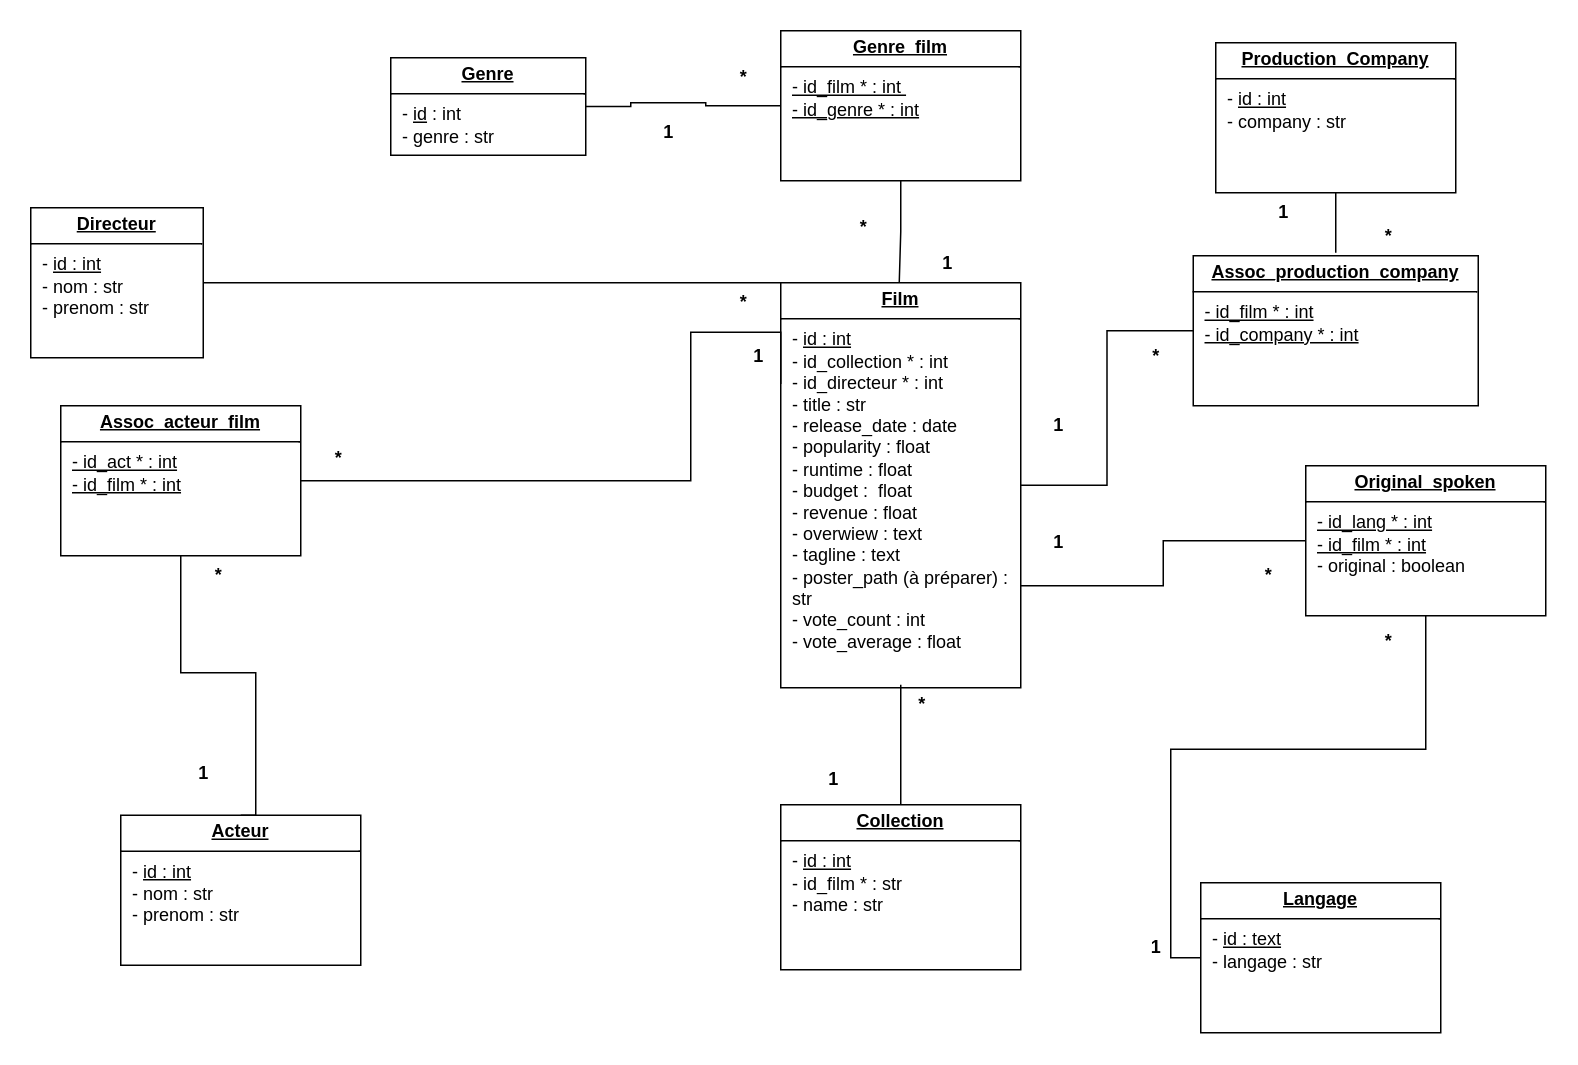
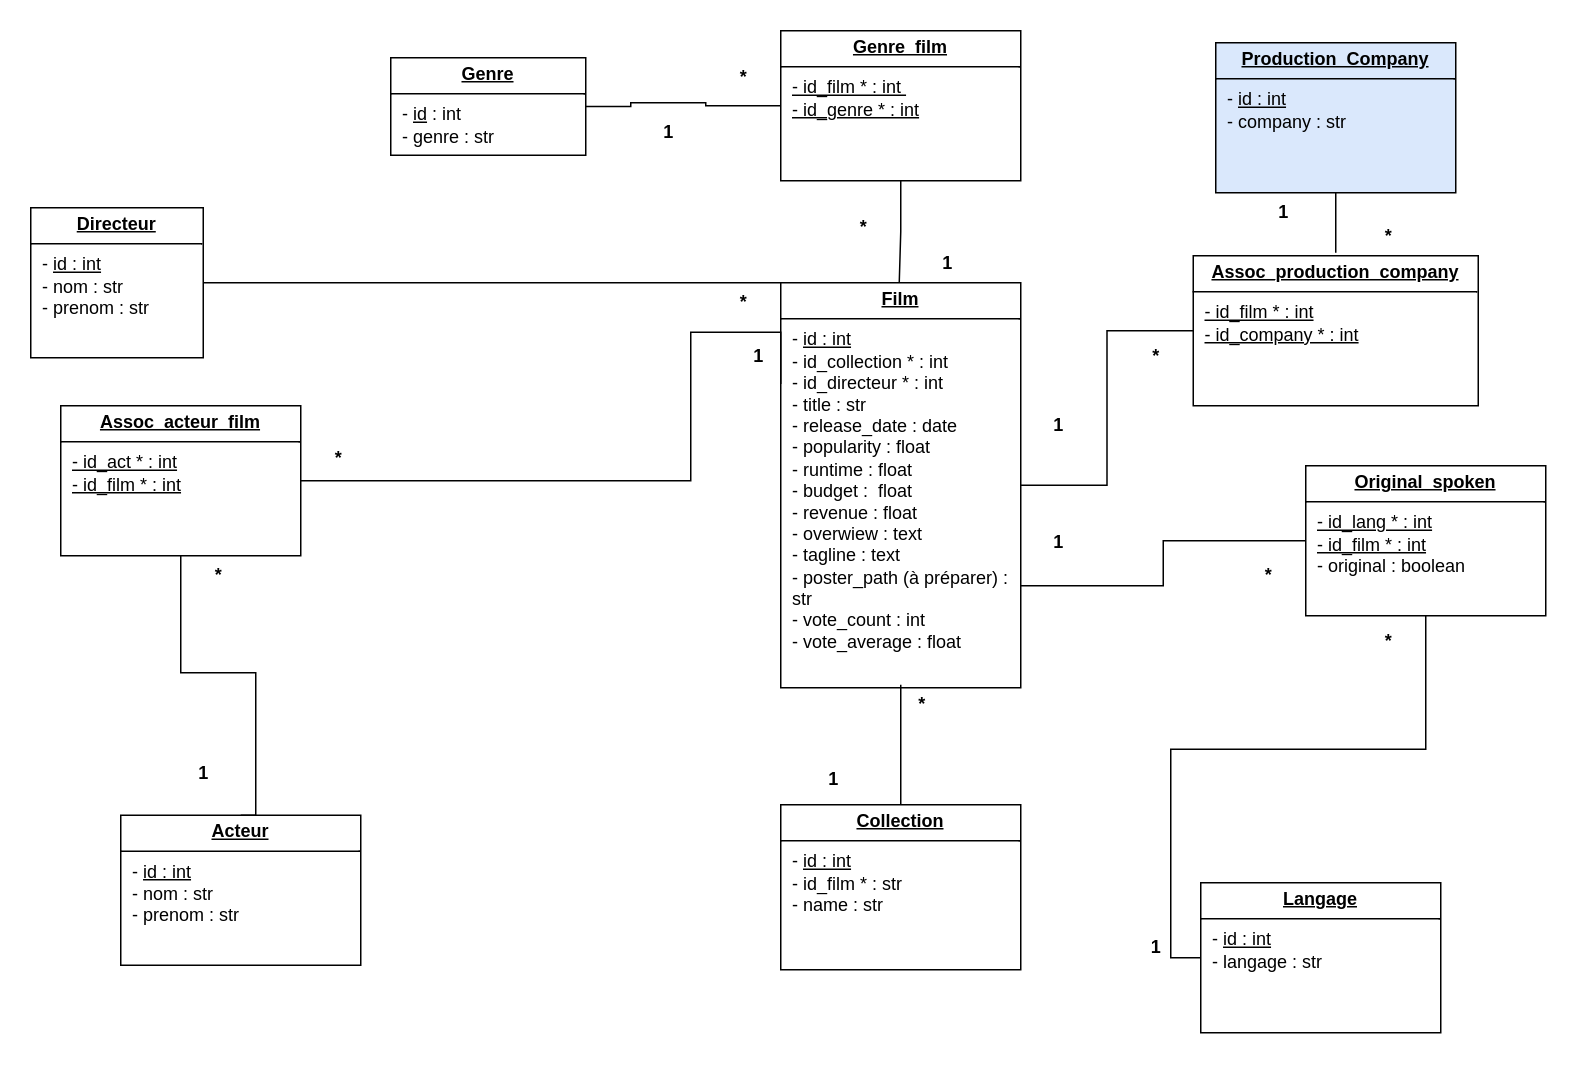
(1336, 118) -> (1336, 118)
(1265, 915) -> (1265, 915)
